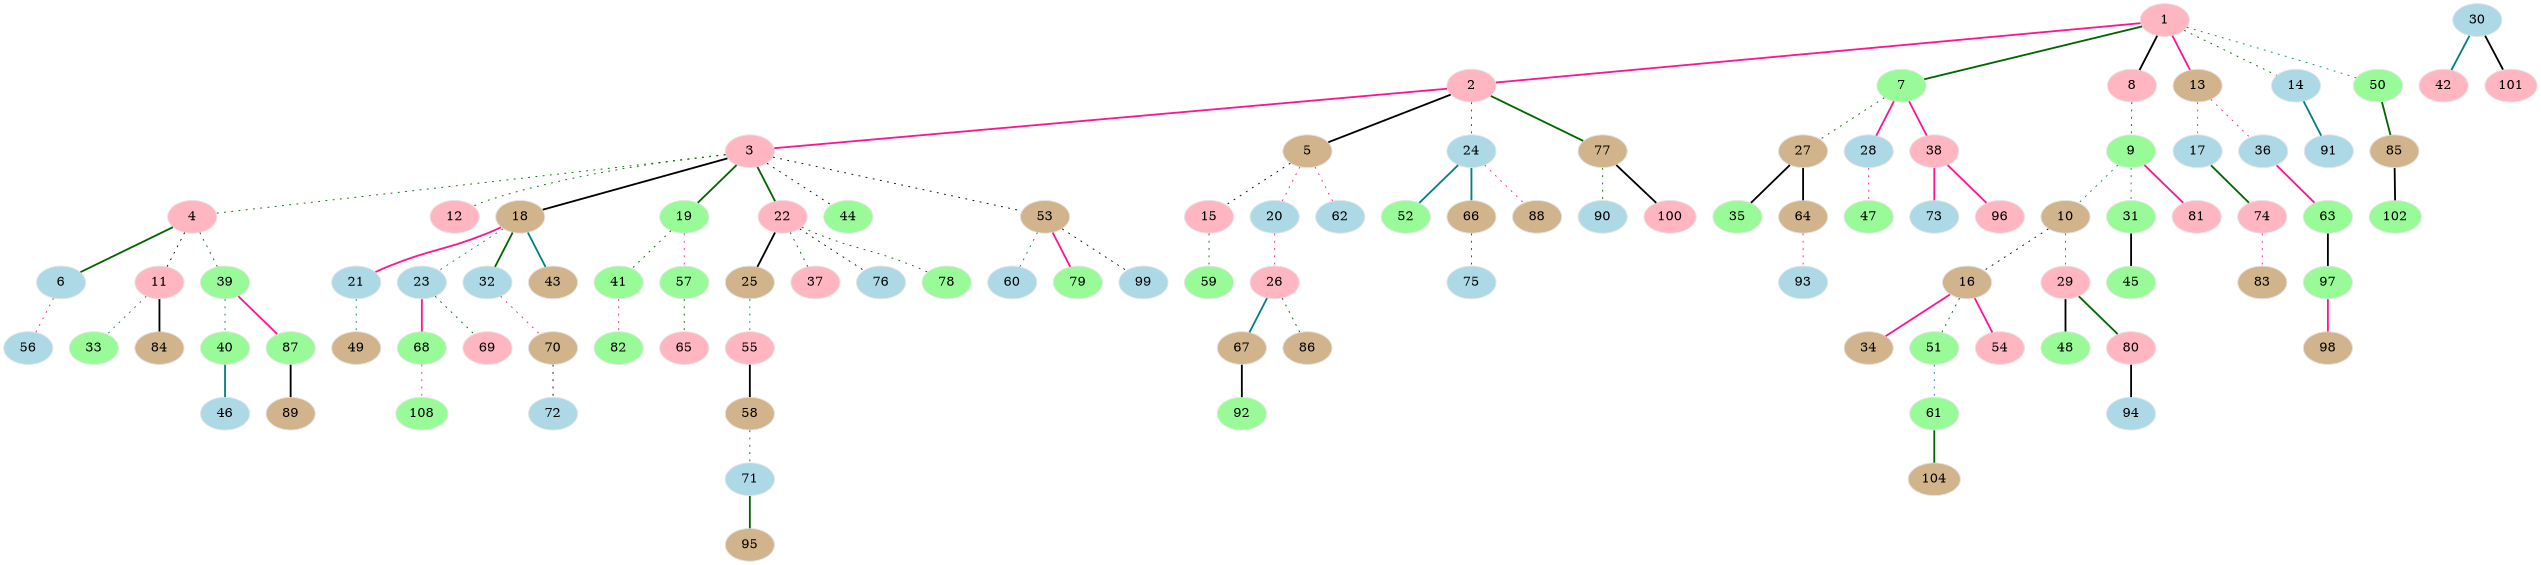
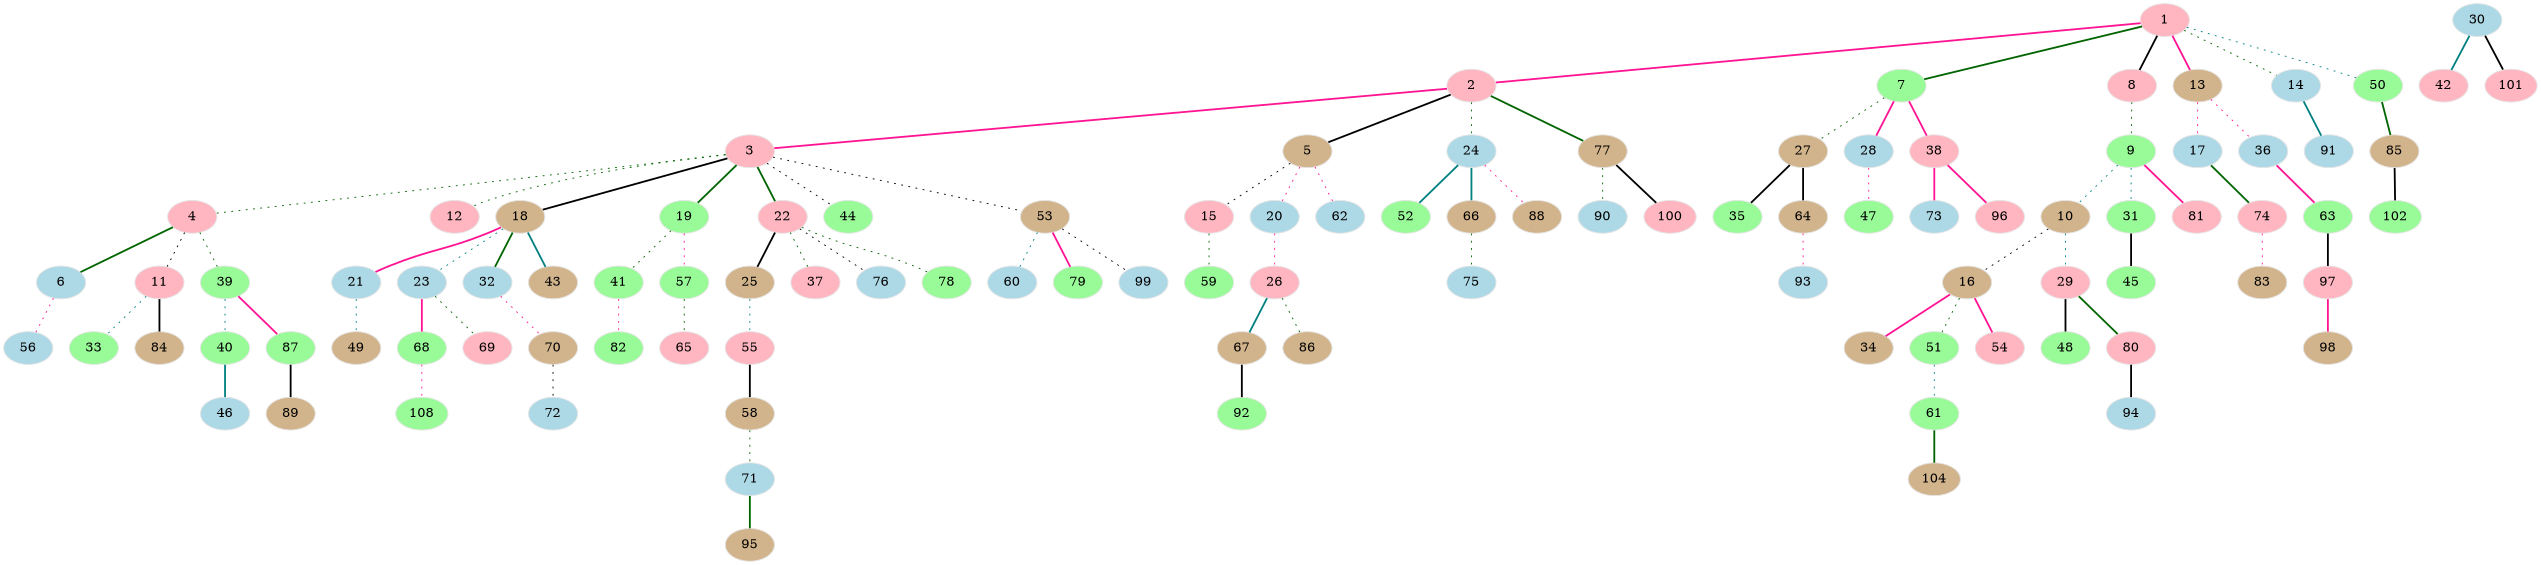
(2328, 282) -> (2328, 282)
